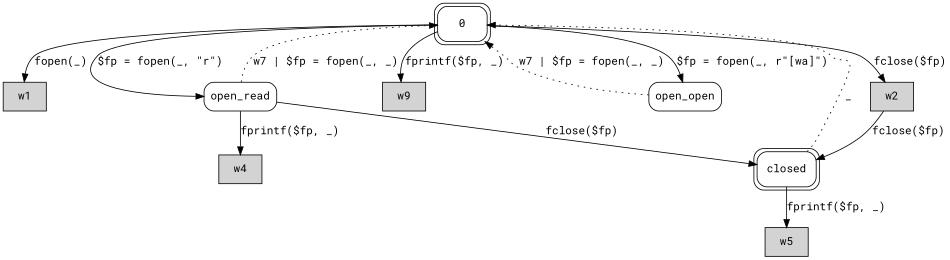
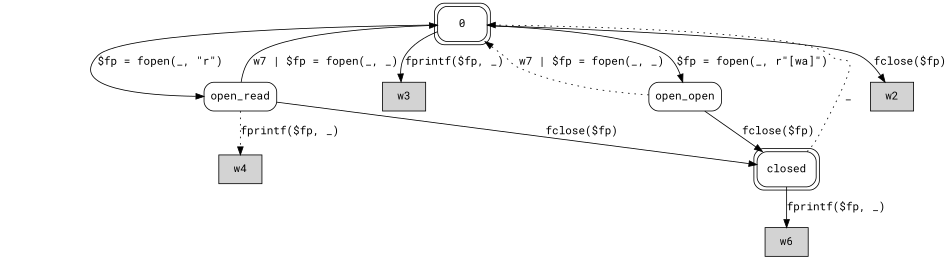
(325, 34) -> (325, 34)
(25, 97) -> none
(404, 97) -> (404, 97)
(240, 129) -> (240, 129)
(858, 139) -> (730, 129)
(787, 242) -> (787, 242)
